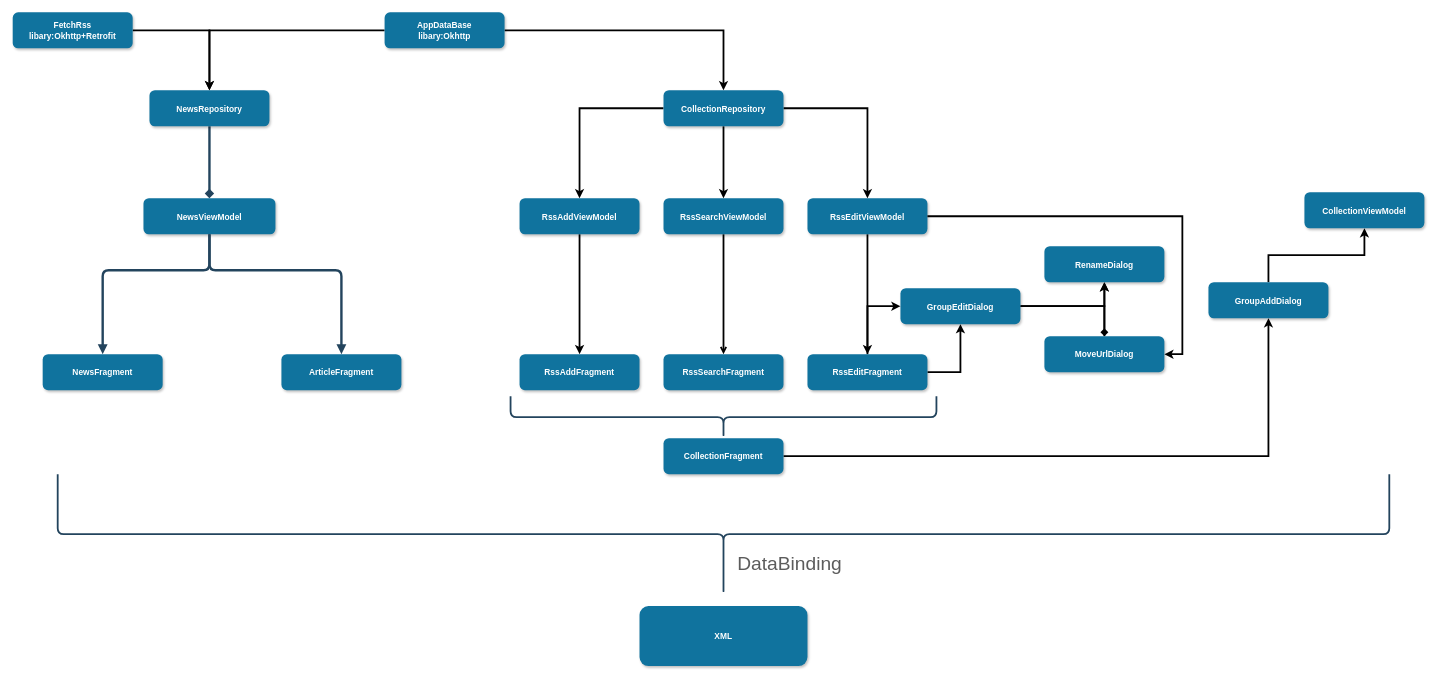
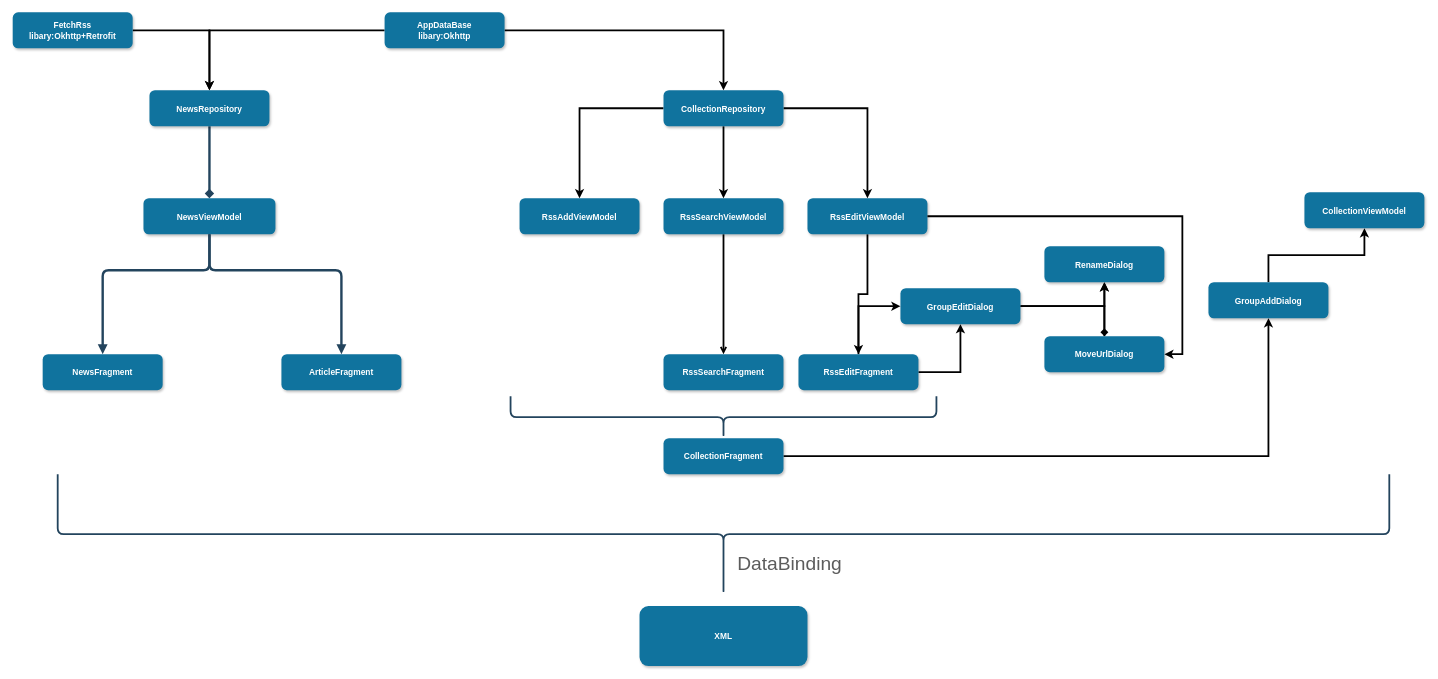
(579, 291) -> none
(579, 372) -> none
(867, 372) -> (858, 372)
